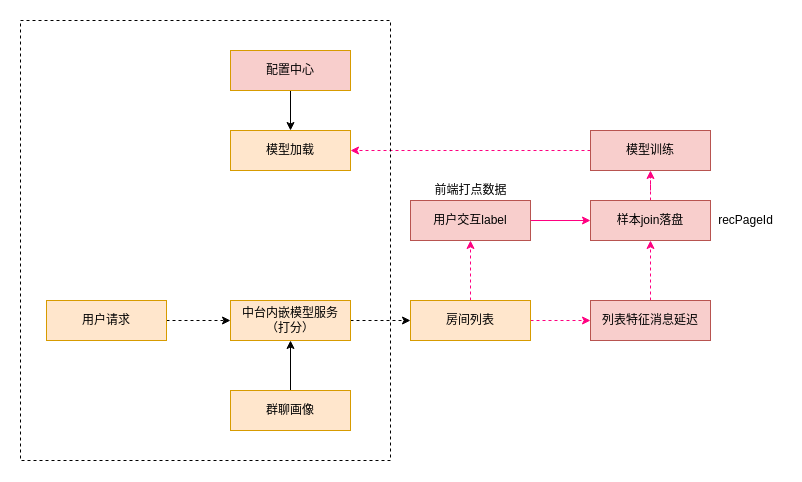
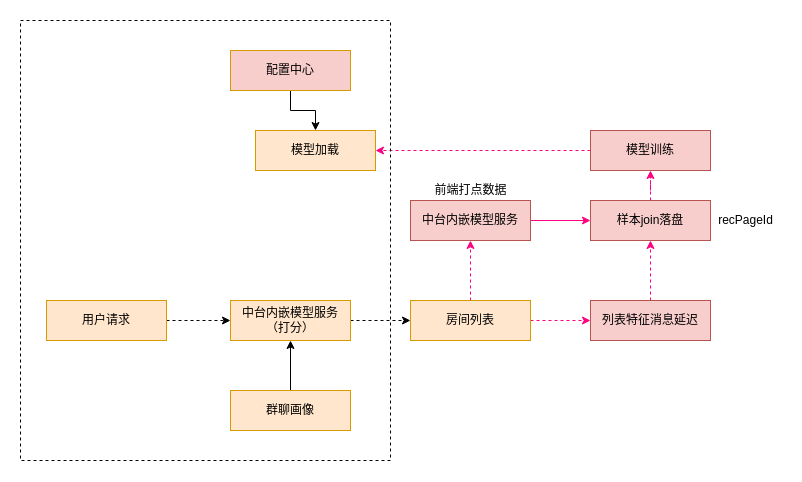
(291, 151) -> (316, 151)
(471, 221) -> (471, 221)
